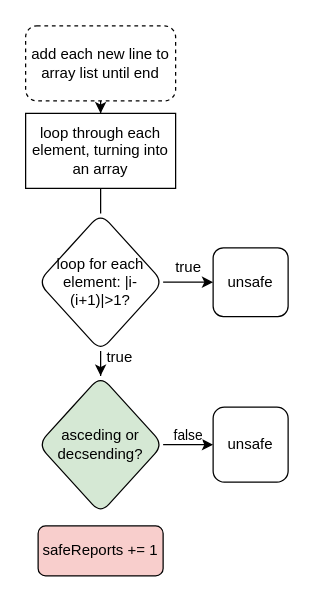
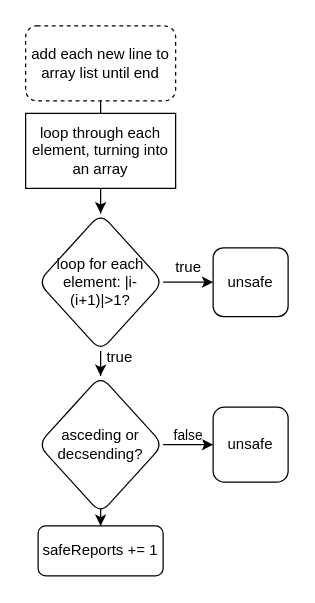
(101, 103) -> (101, 106)
(101, 206) -> (101, 203)
(101, 444) -> (101, 444)
none -> (101, 517)
(101, 551) -> (101, 551)
